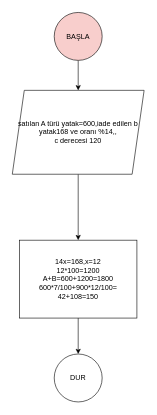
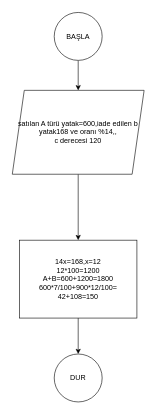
(78, 36) -> (78, 36)
